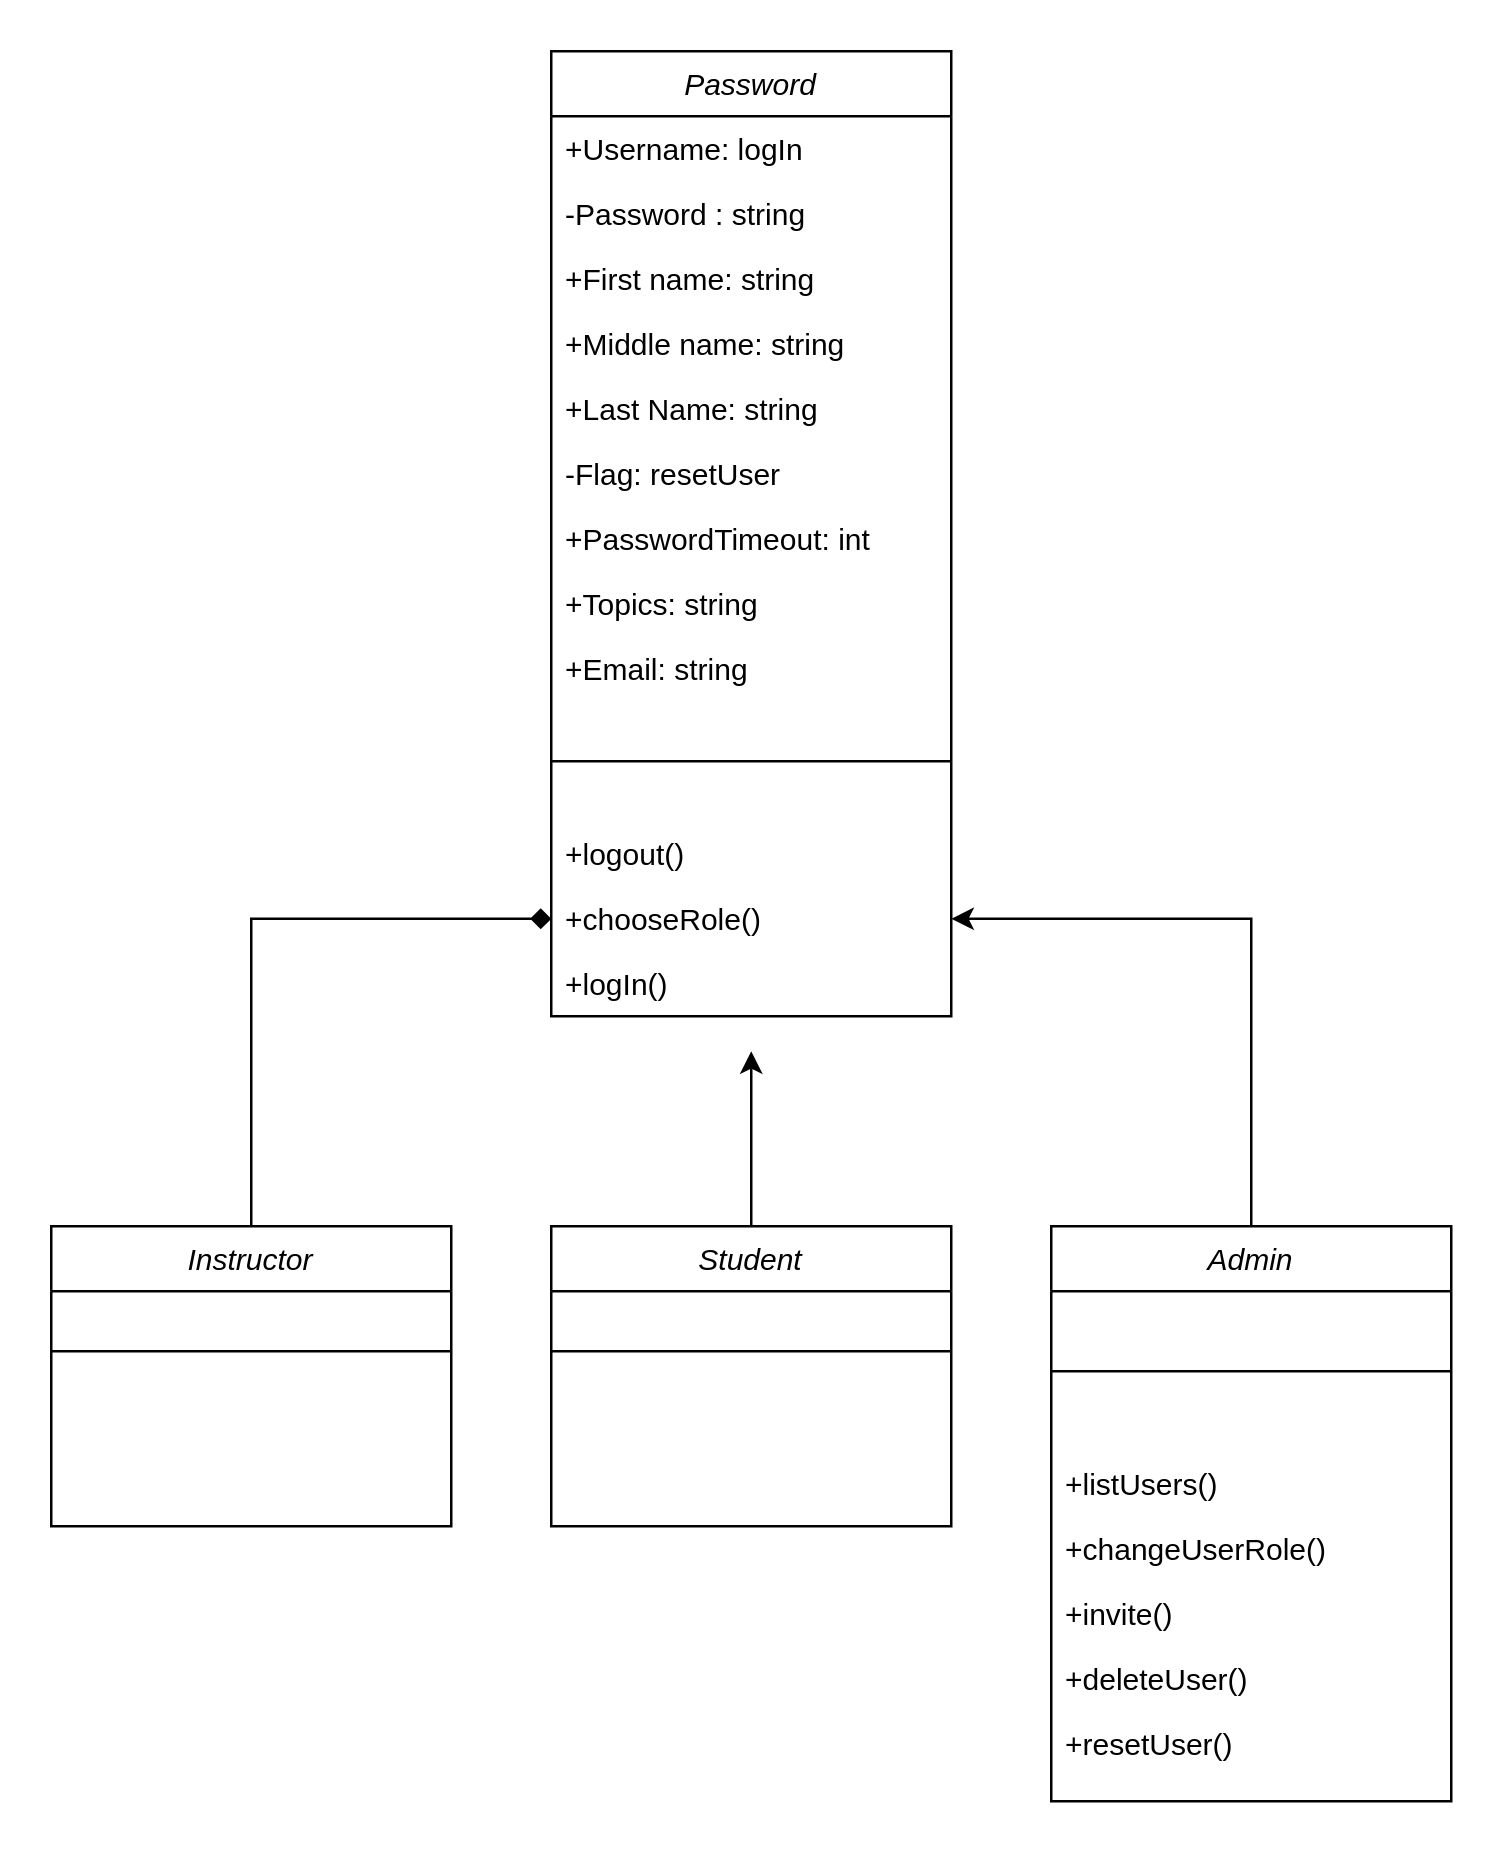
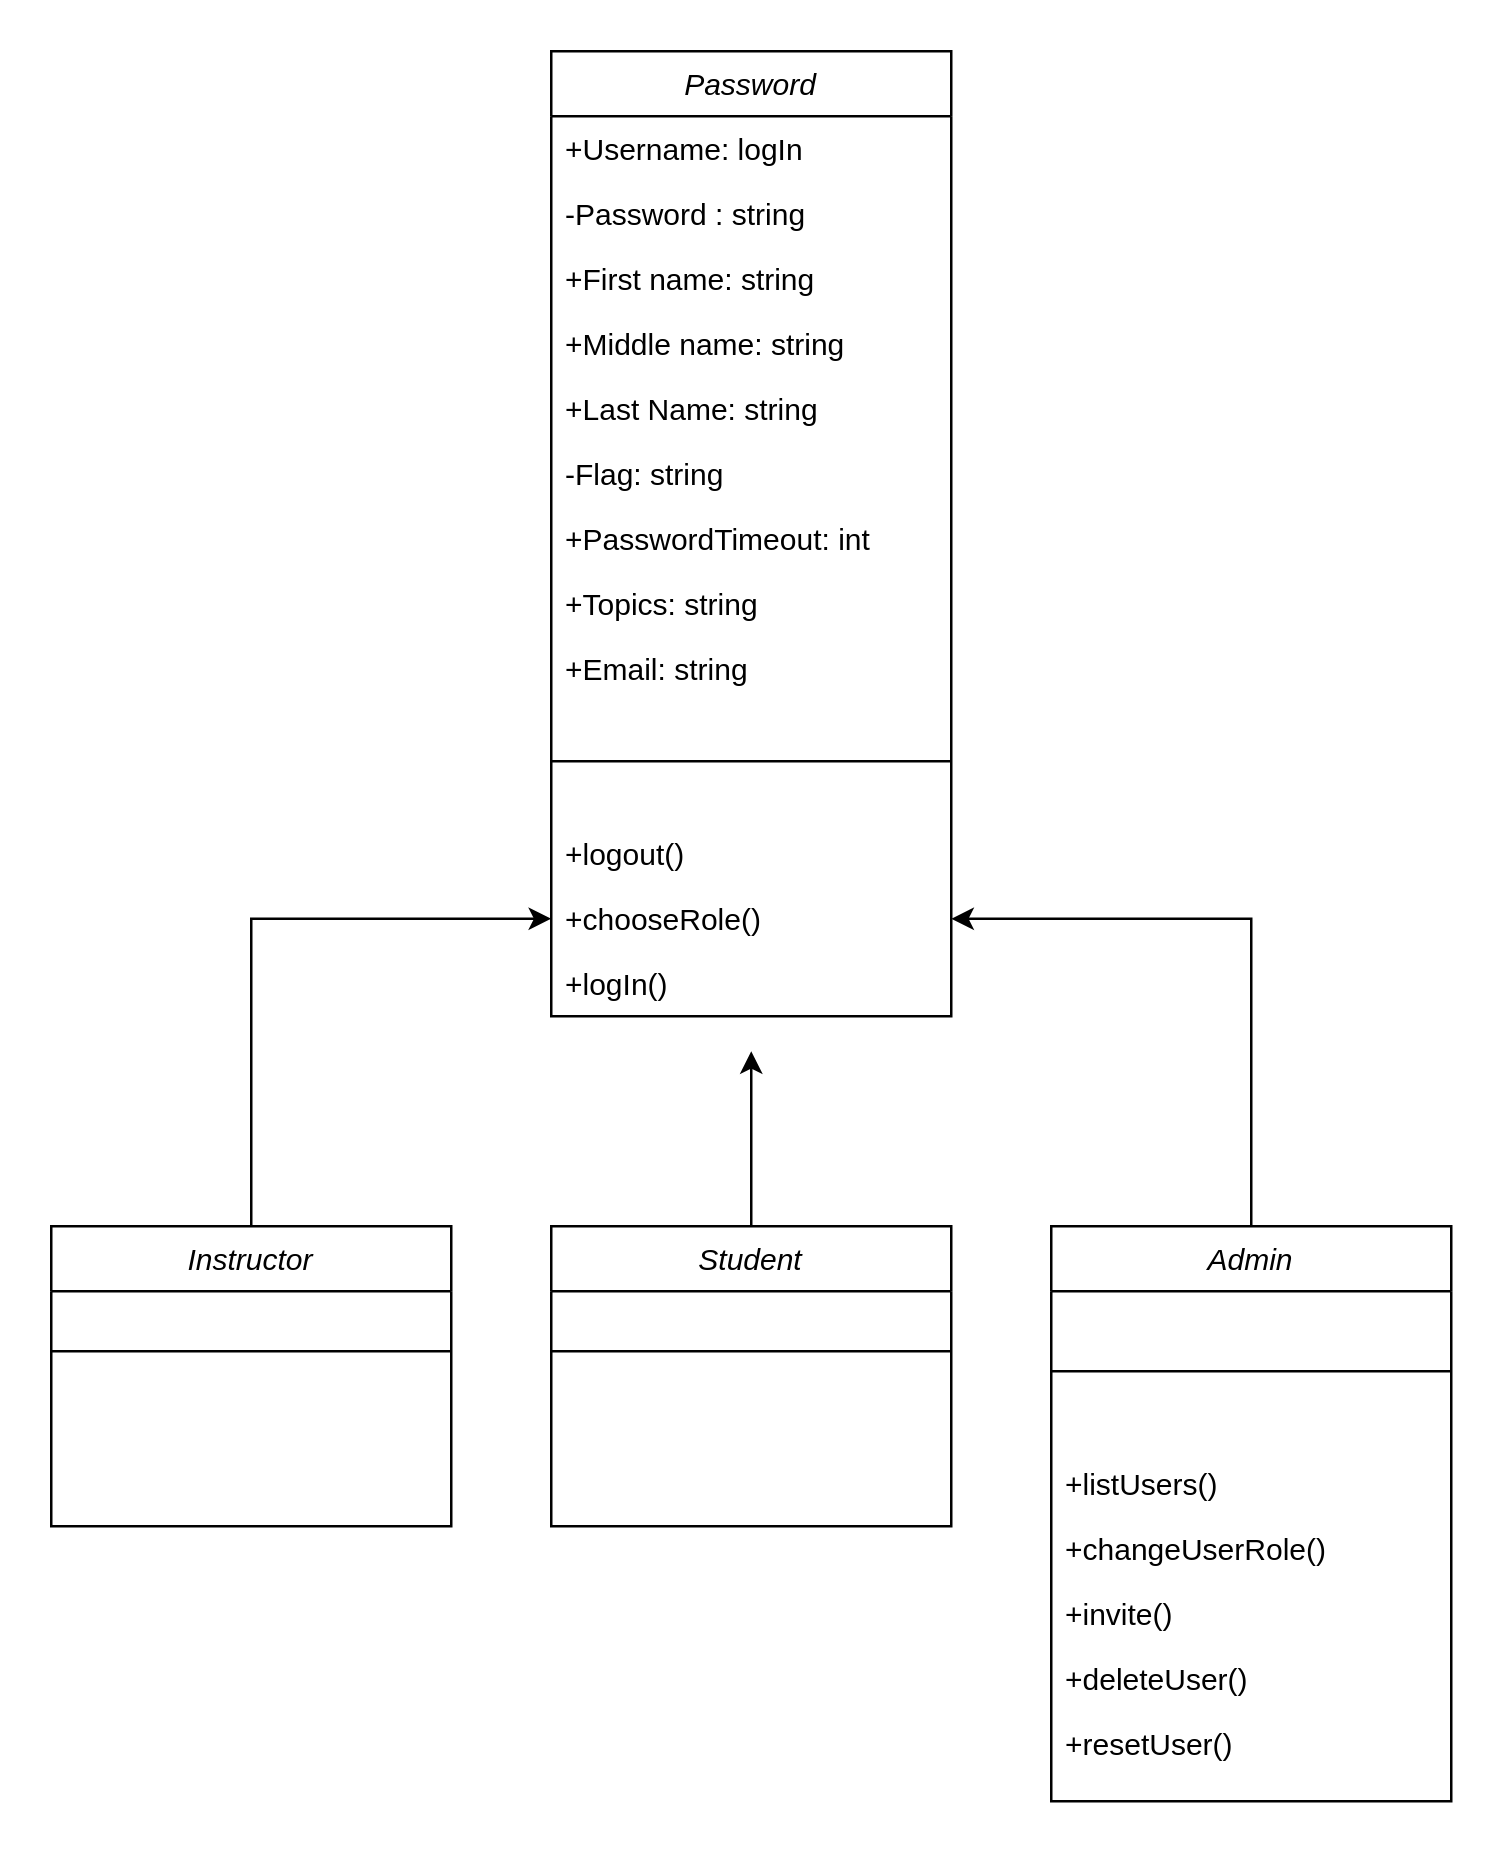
(688, 475) -> (659, 475)
(531, 919) -> (532, 919)
